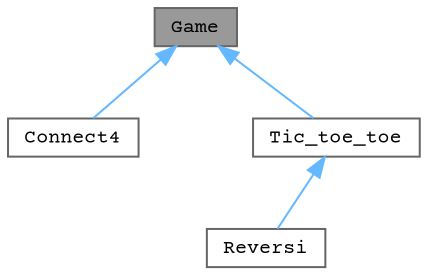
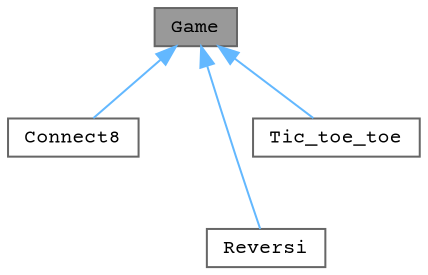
(73, 138) -> (73, 138)
(296, 201) -> (233, 148)
